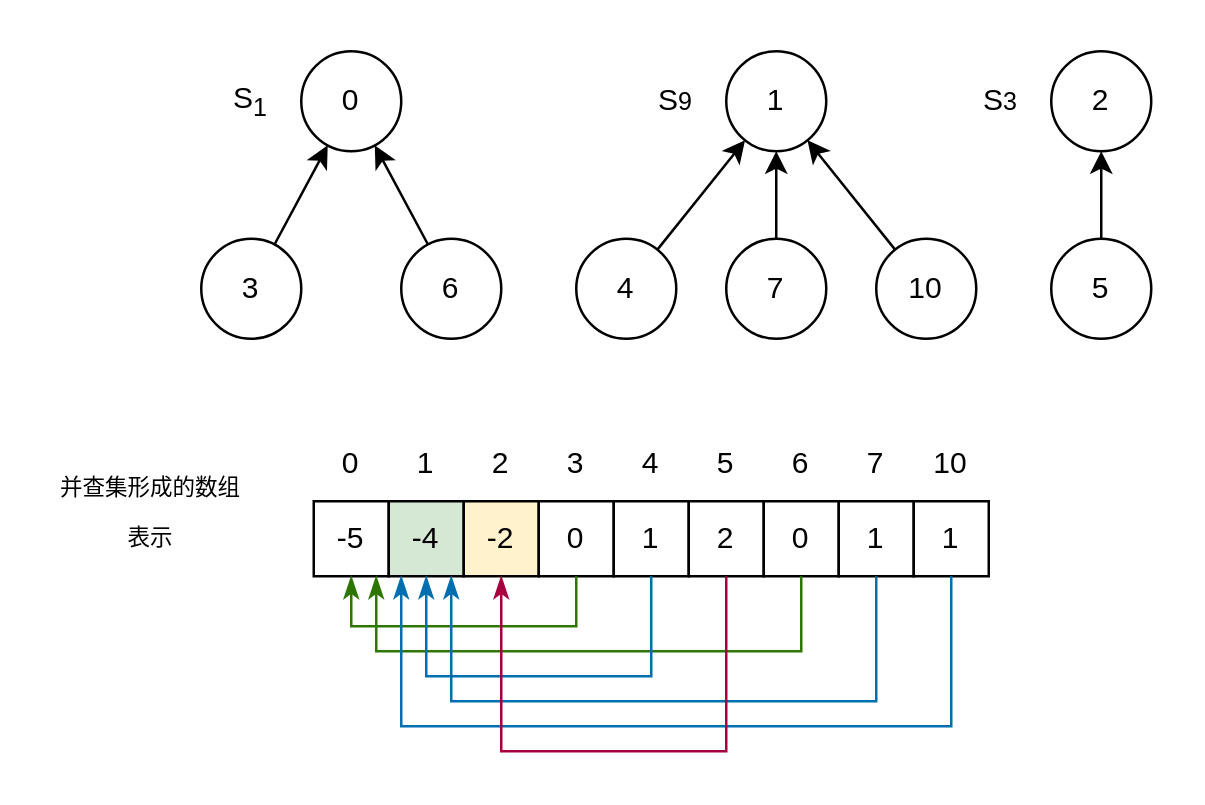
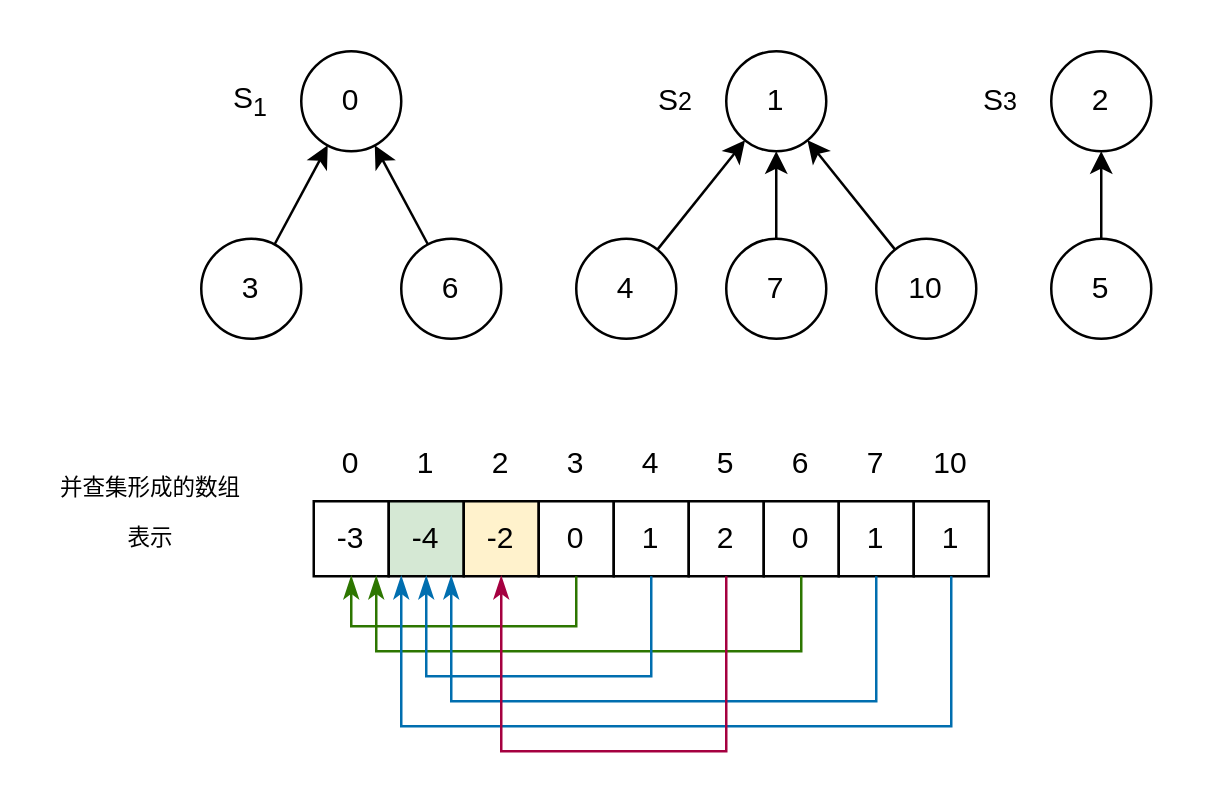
(676, 101) -> (676, 101)
(351, 539) -> (351, 539)
